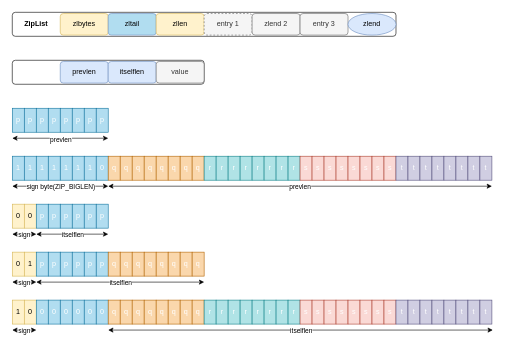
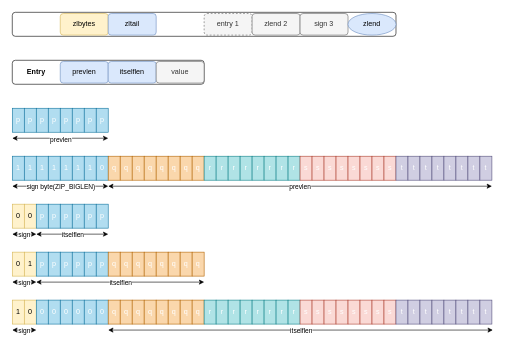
(36, 24) -> none
(132, 24) -> (132, 24)
(180, 24) -> none
(324, 24) -> (324, 24)
none -> (36, 72)
